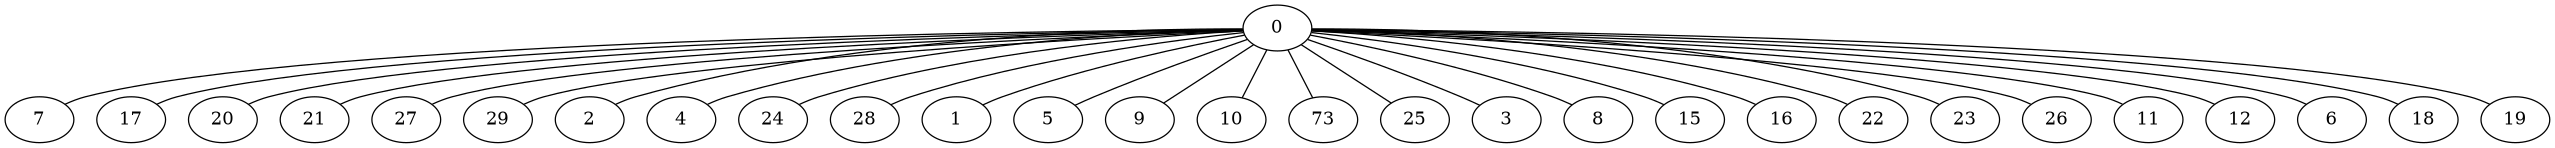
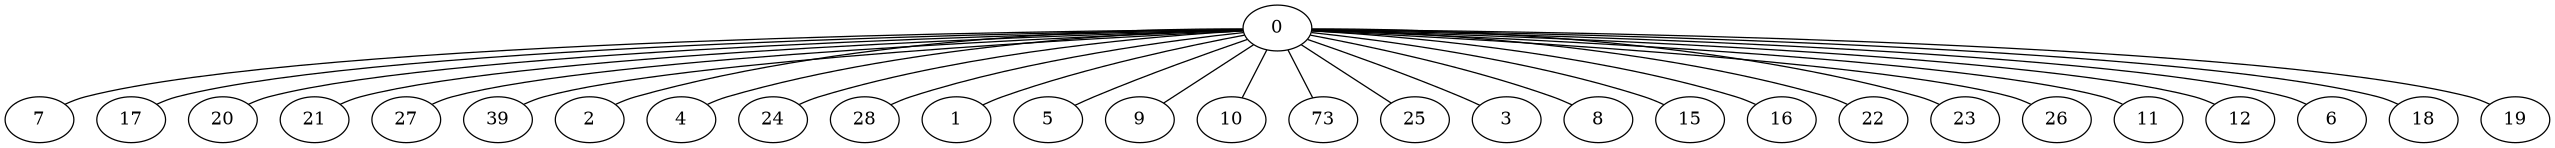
(498, 120) -> (498, 120)
